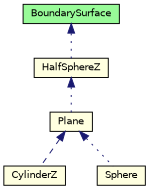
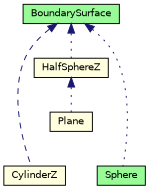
(100, 152) -> (126, 93)
(50, 153) -> (18, 93)
(121, 176) -> (121, 176)
